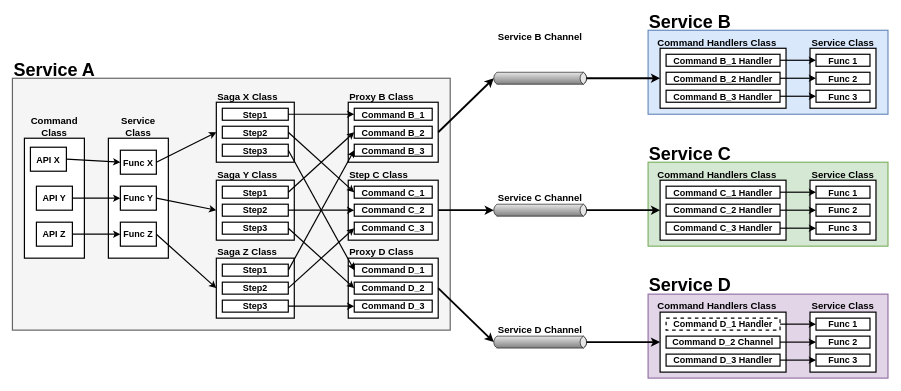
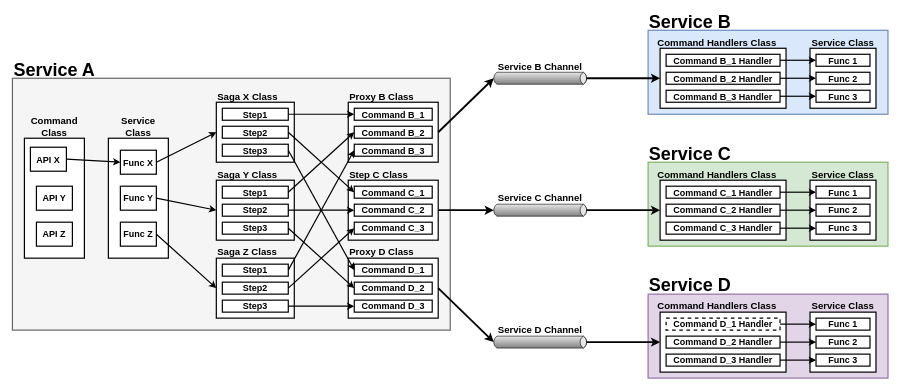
(540, 36) -> (540, 66)
(93, 198) -> none
(93, 234) -> none
(723, 342) -> (723, 342)
